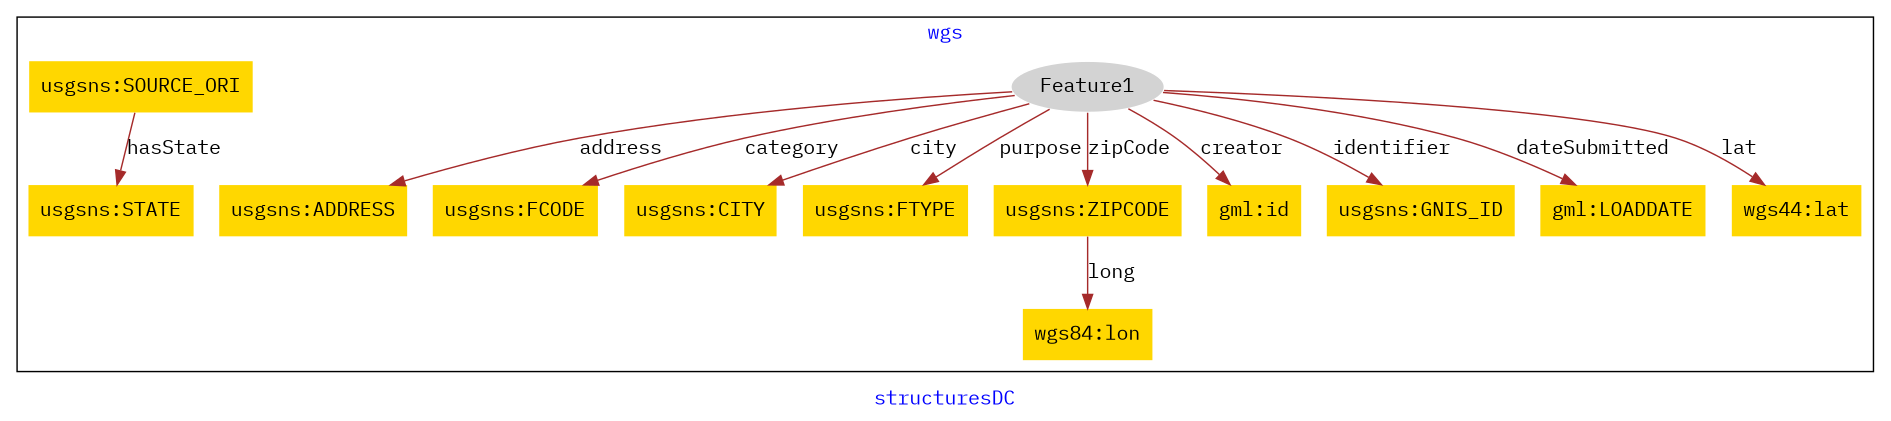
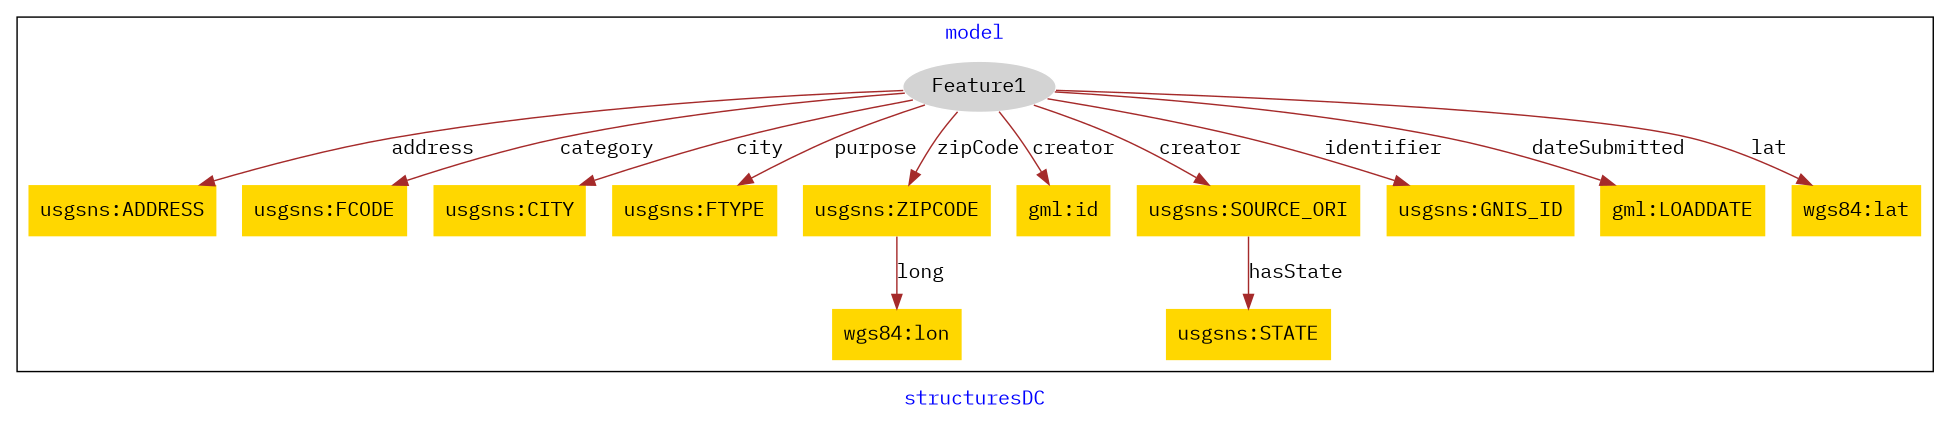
(945, 33) -> (975, 33)
none -> (1117, 137)
(1797, 211) -> (1856, 211)
